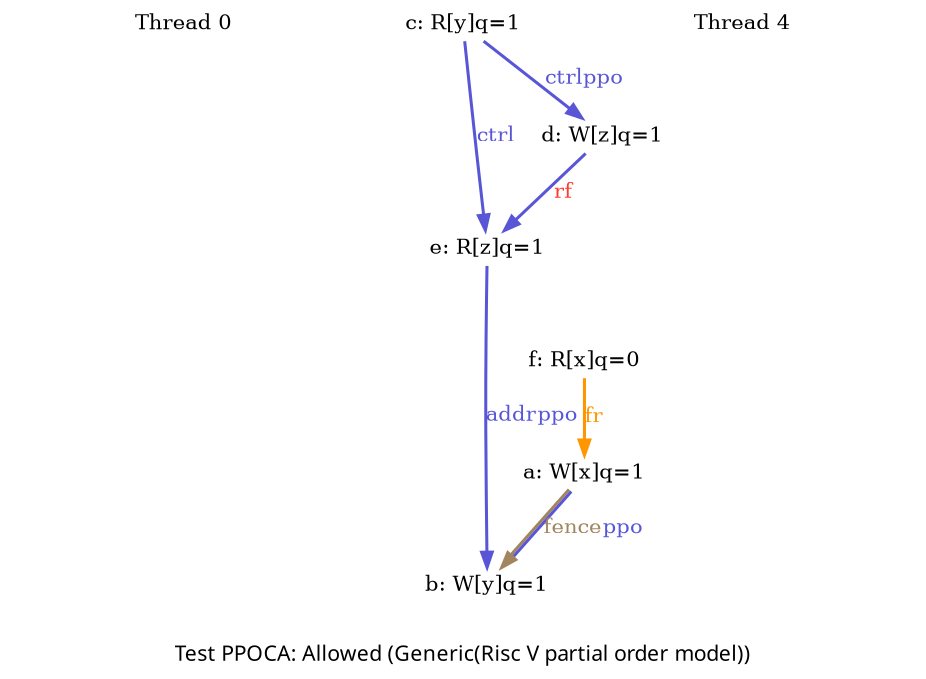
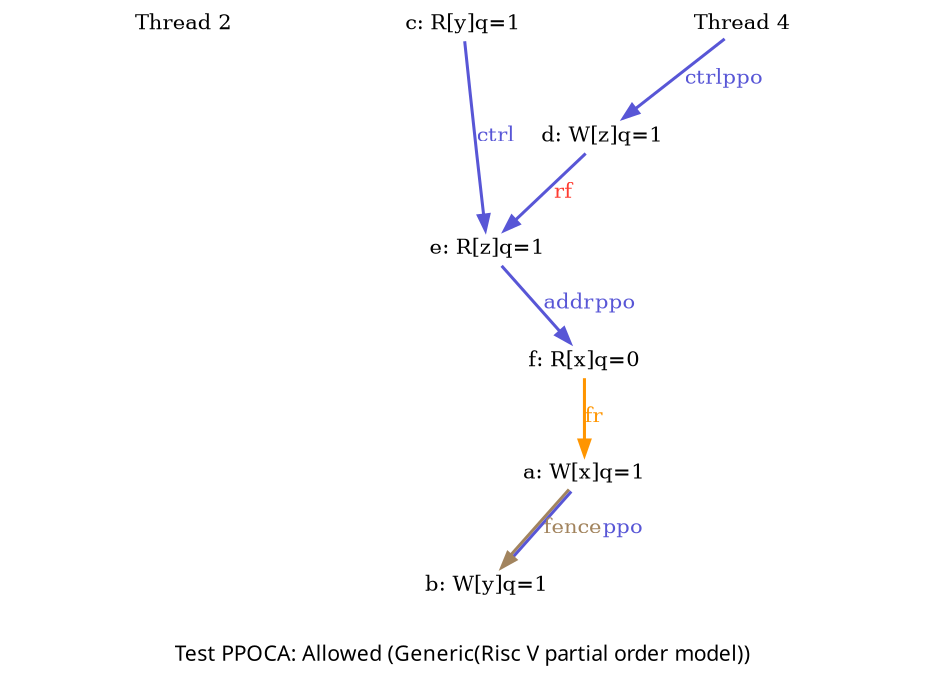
(184, 24) -> (184, 24)
(527, 75) -> (680, 74)
(486, 409) -> (531, 298)
